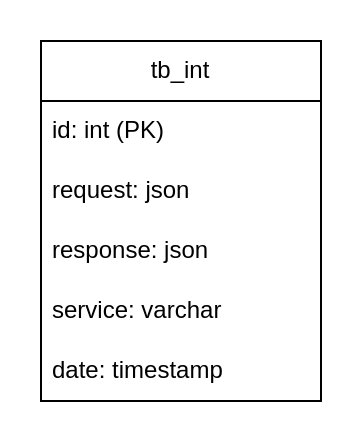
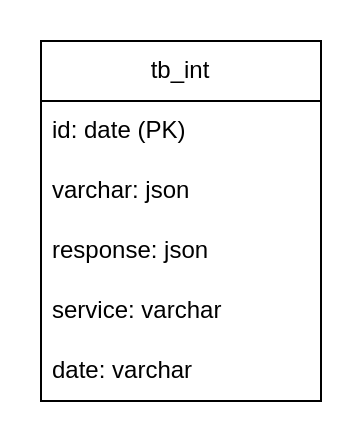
(118, 131) -> (128, 131)
(134, 191) -> (134, 191)
(144, 371) -> (134, 371)
